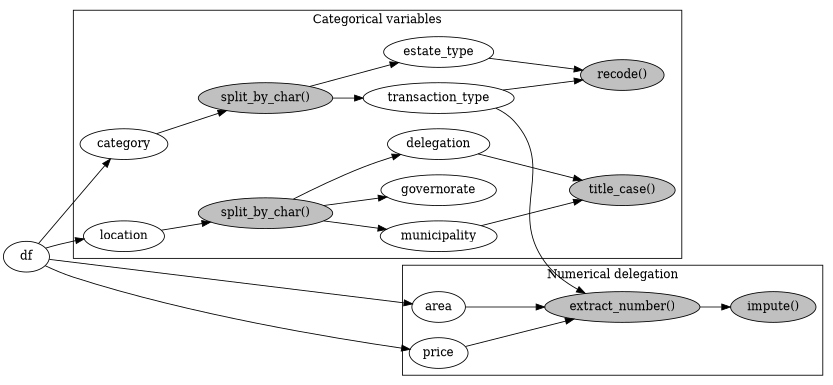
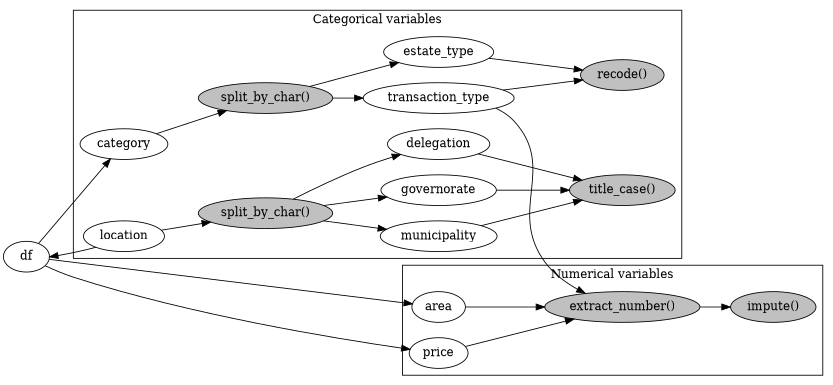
none -> (525, 190)
(61, 244) -> (79, 251)
(613, 275) -> (613, 275)
